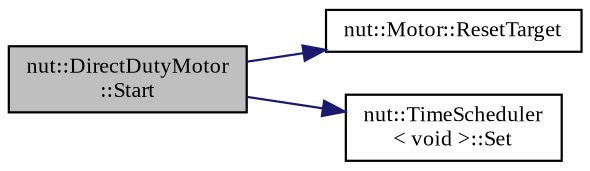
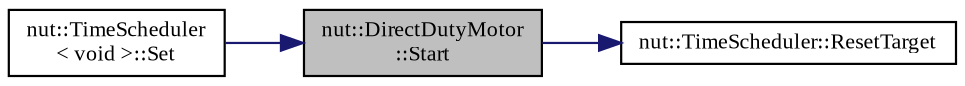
(454, 31) -> (789, 43)
(285, 103) -> (253, 43)
